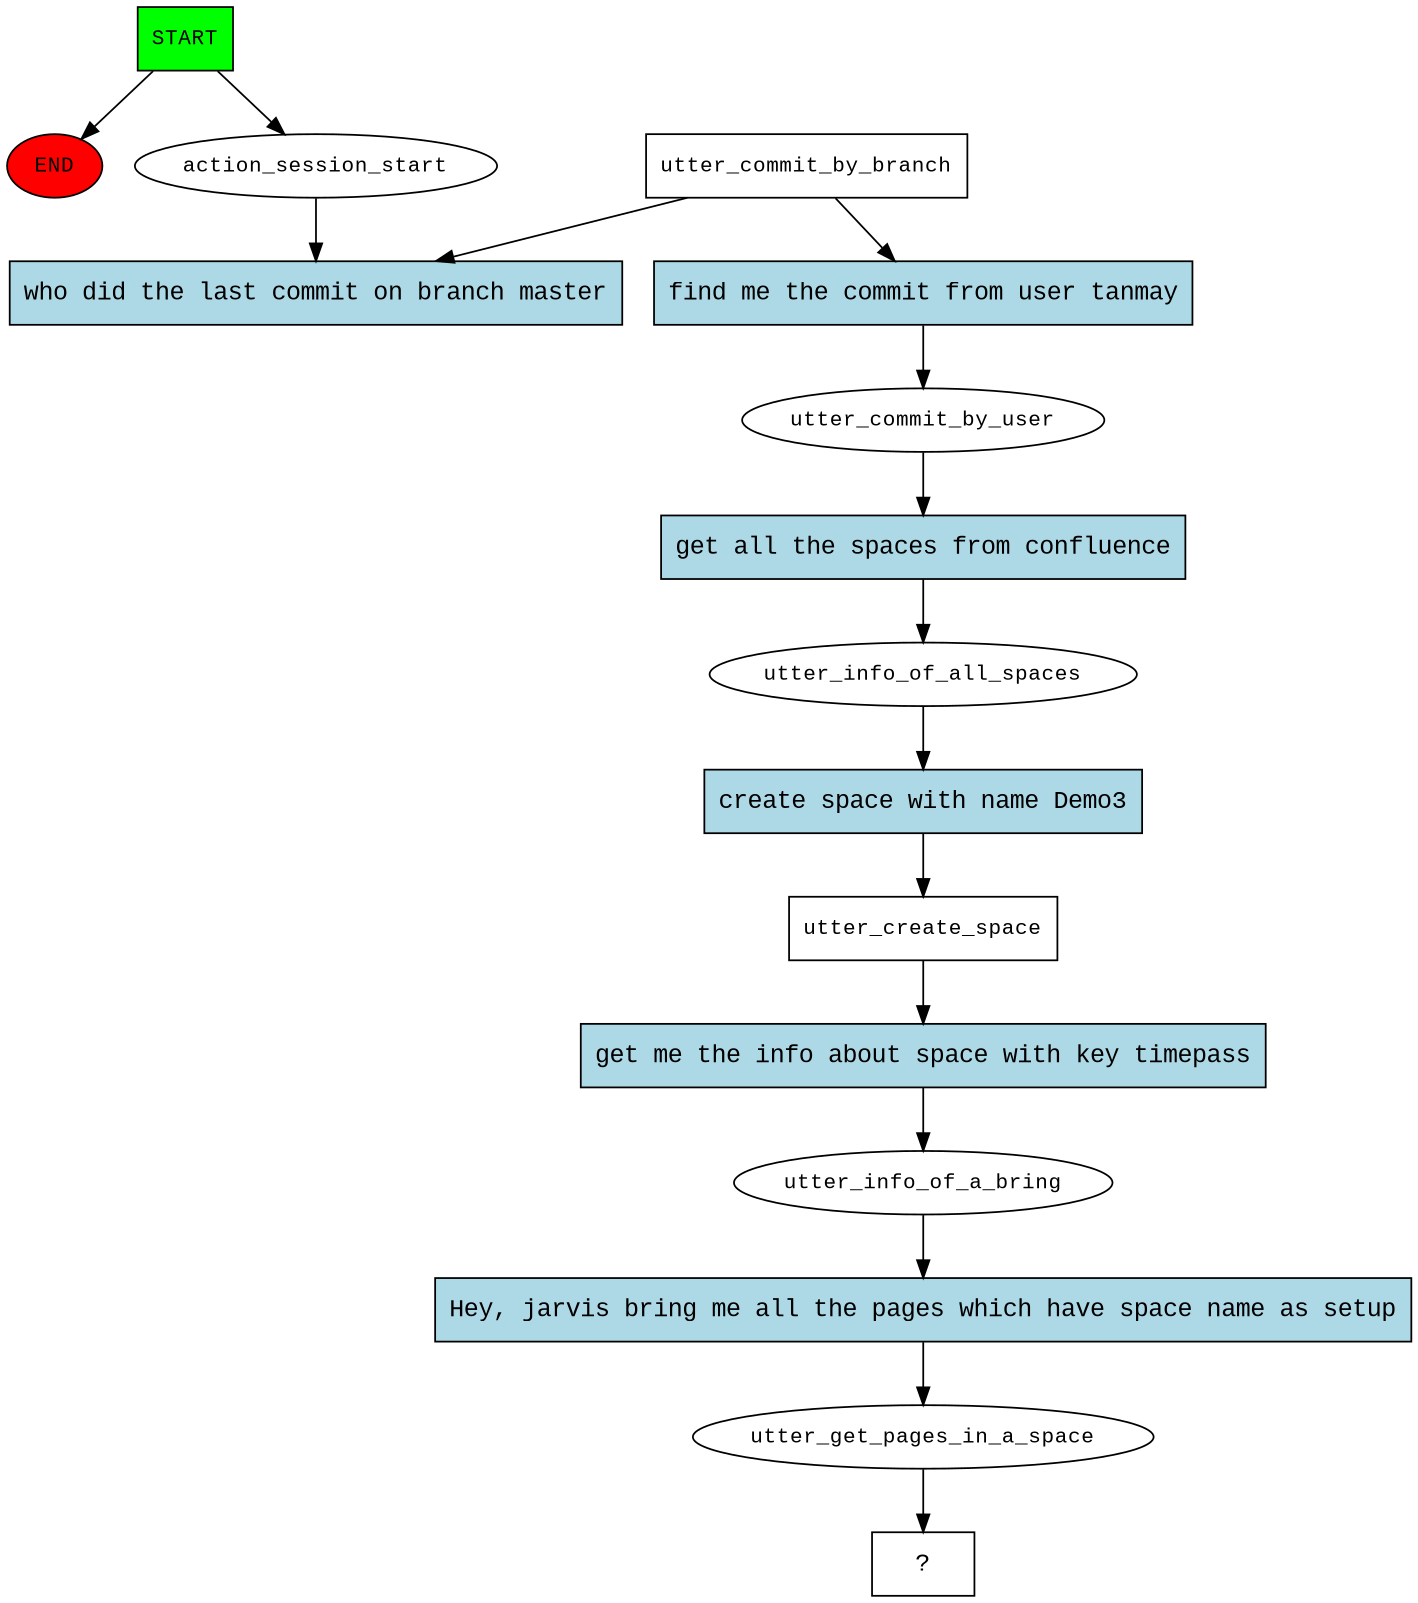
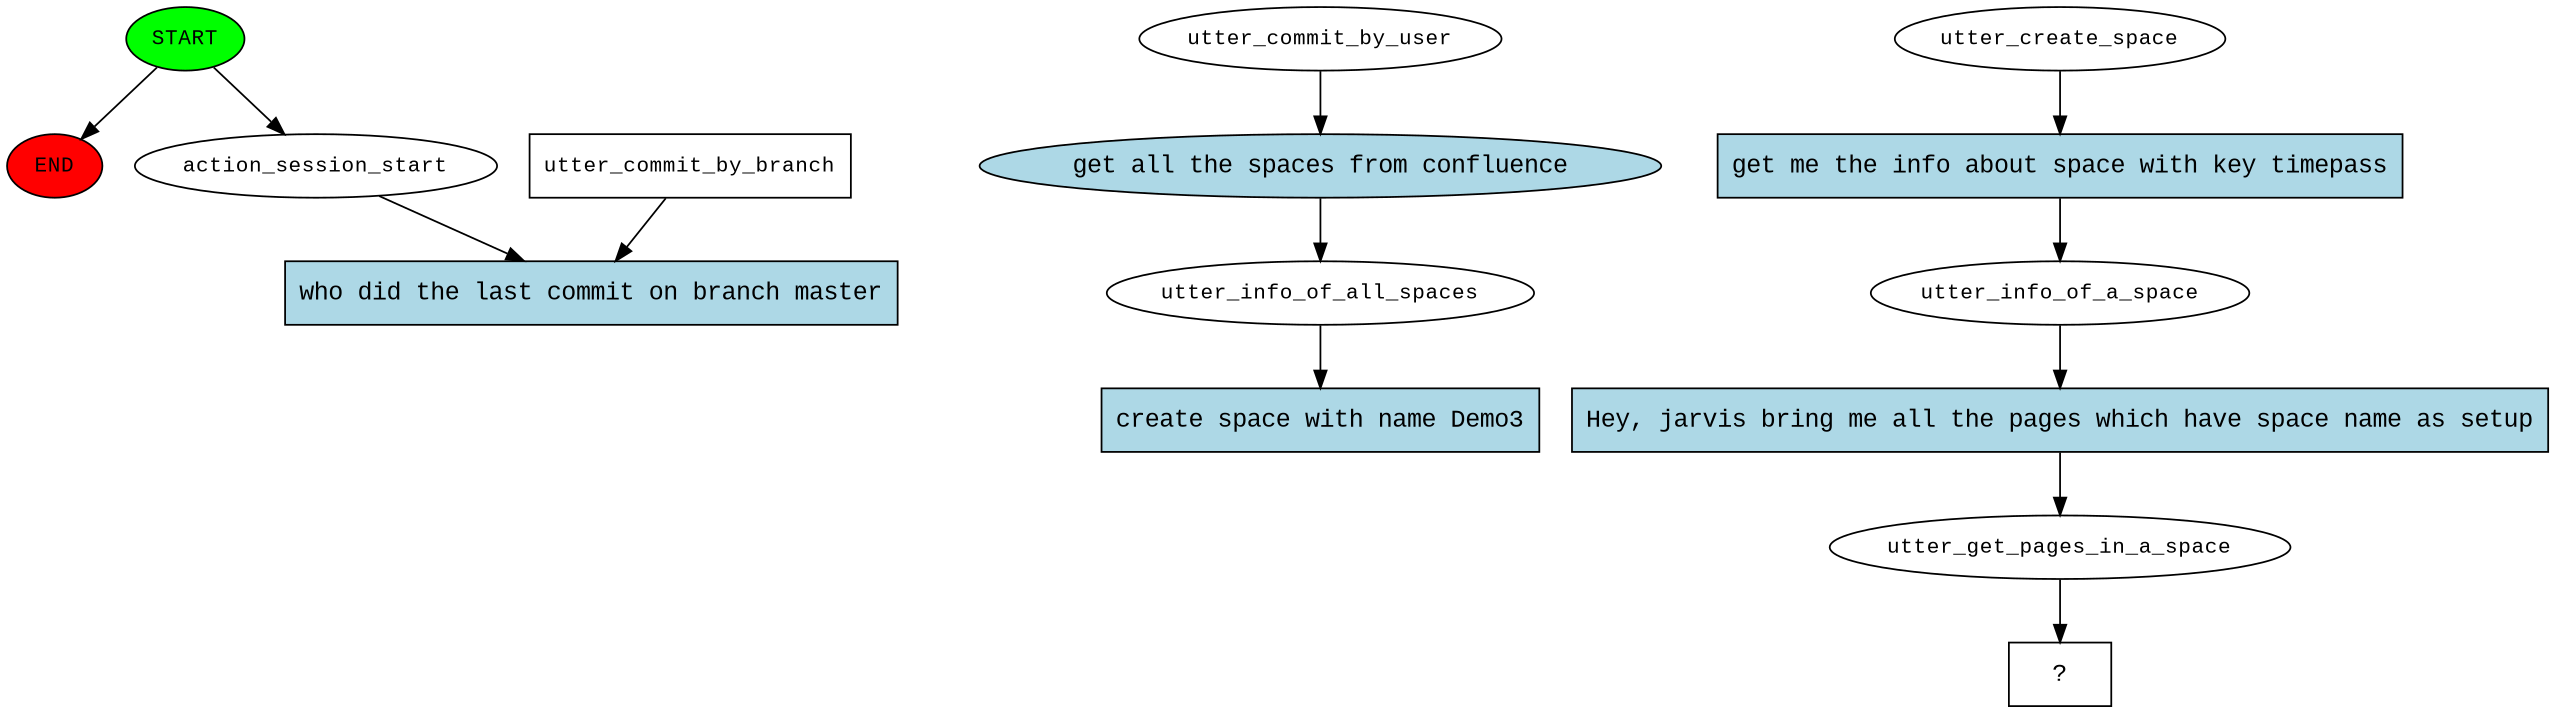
(185, 39) -> (185, 39)
(923, 293) -> none
(923, 547) -> (1320, 166)
(923, 856) -> none
(923, 929) -> (2060, 39)
(923, 1183) -> (2060, 293)
